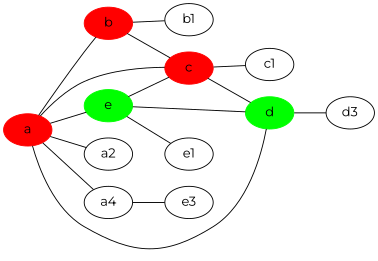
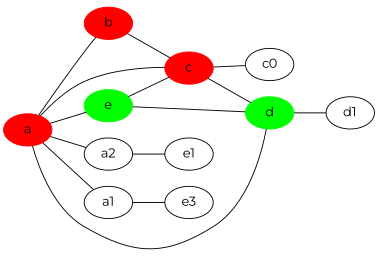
(189, 20) -> none
(270, 65) -> (270, 65)
(350, 113) -> (350, 113)
(149, 130) -> (149, 154)
(108, 202) -> (108, 202)
